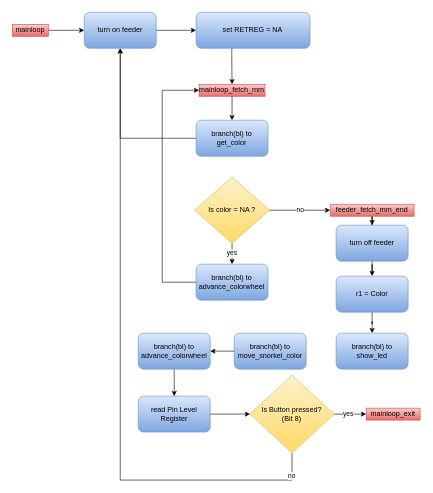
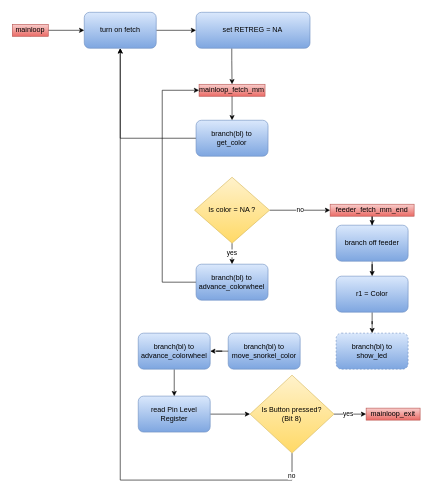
(120, 30) -> (120, 30)
(372, 243) -> (372, 243)
(270, 351) -> (264, 351)
(372, 351) -> (372, 351)
